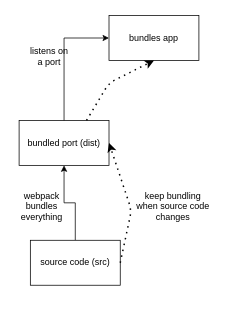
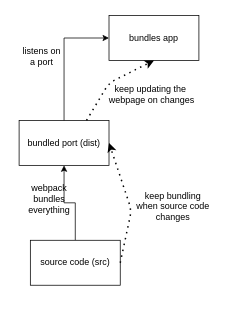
(49, 57) -> (42, 57)
none -> (150, 94)
(42, 207) -> (49, 199)
